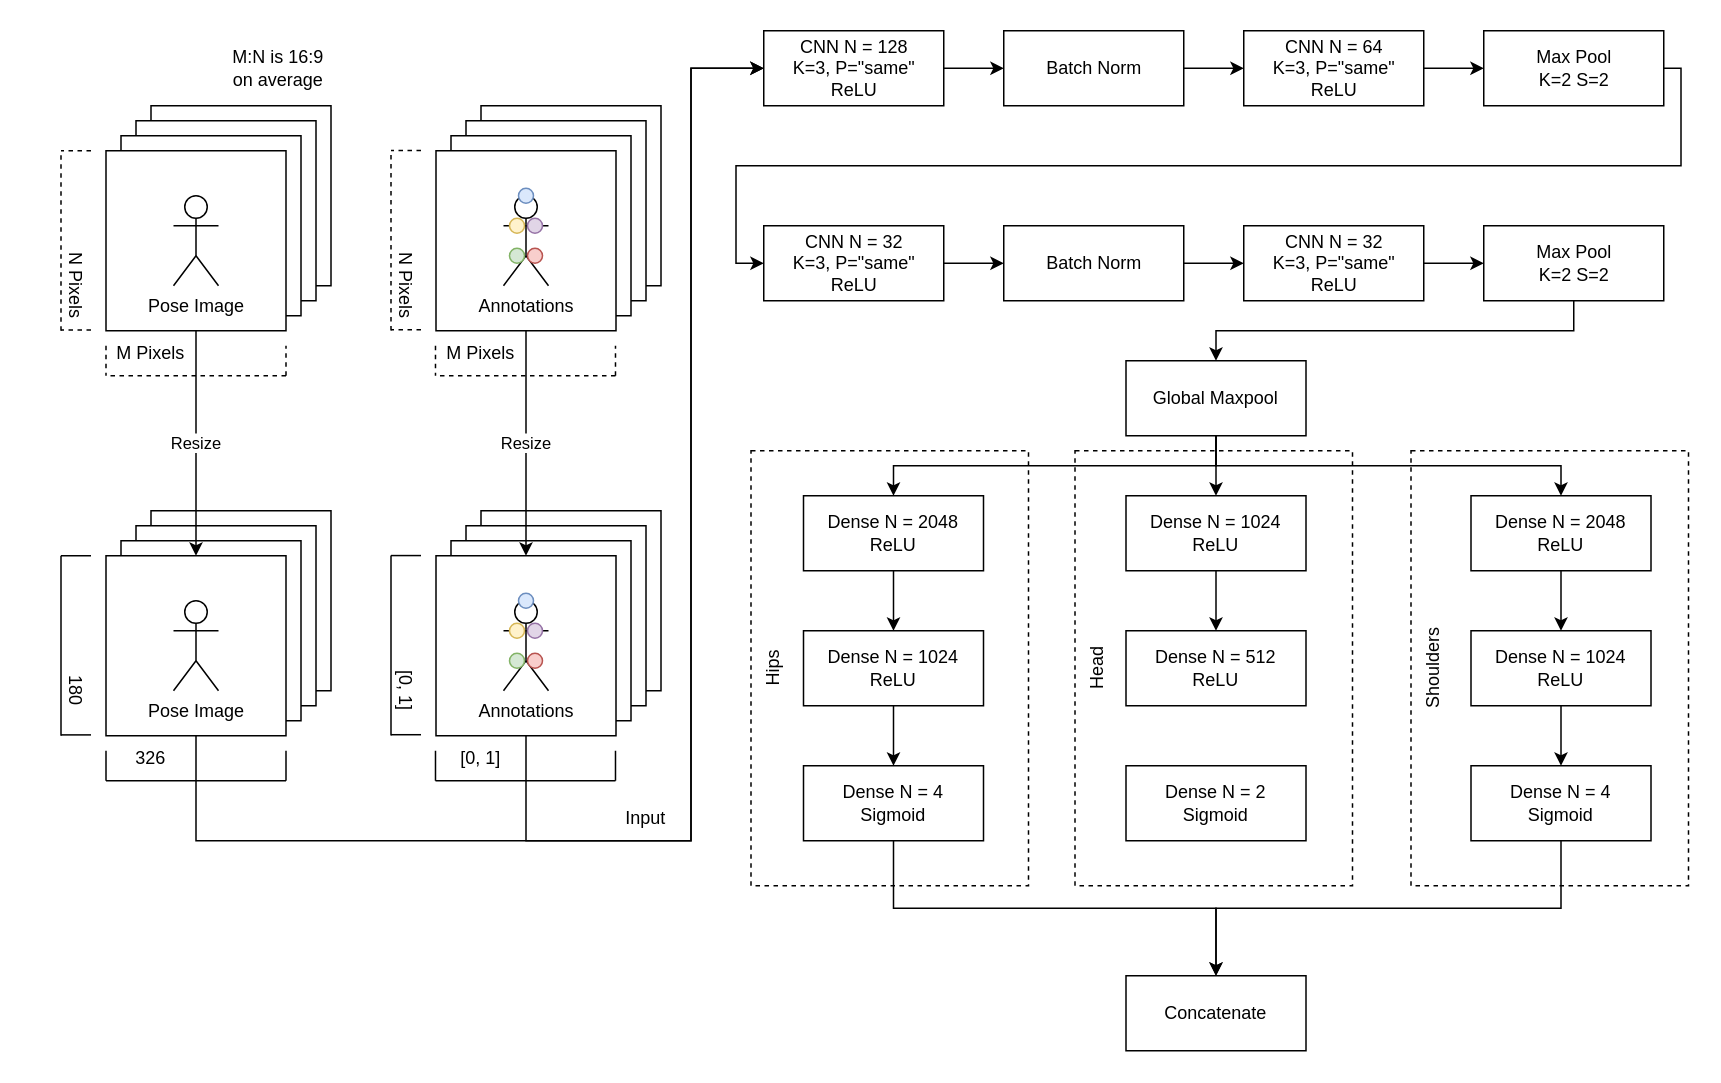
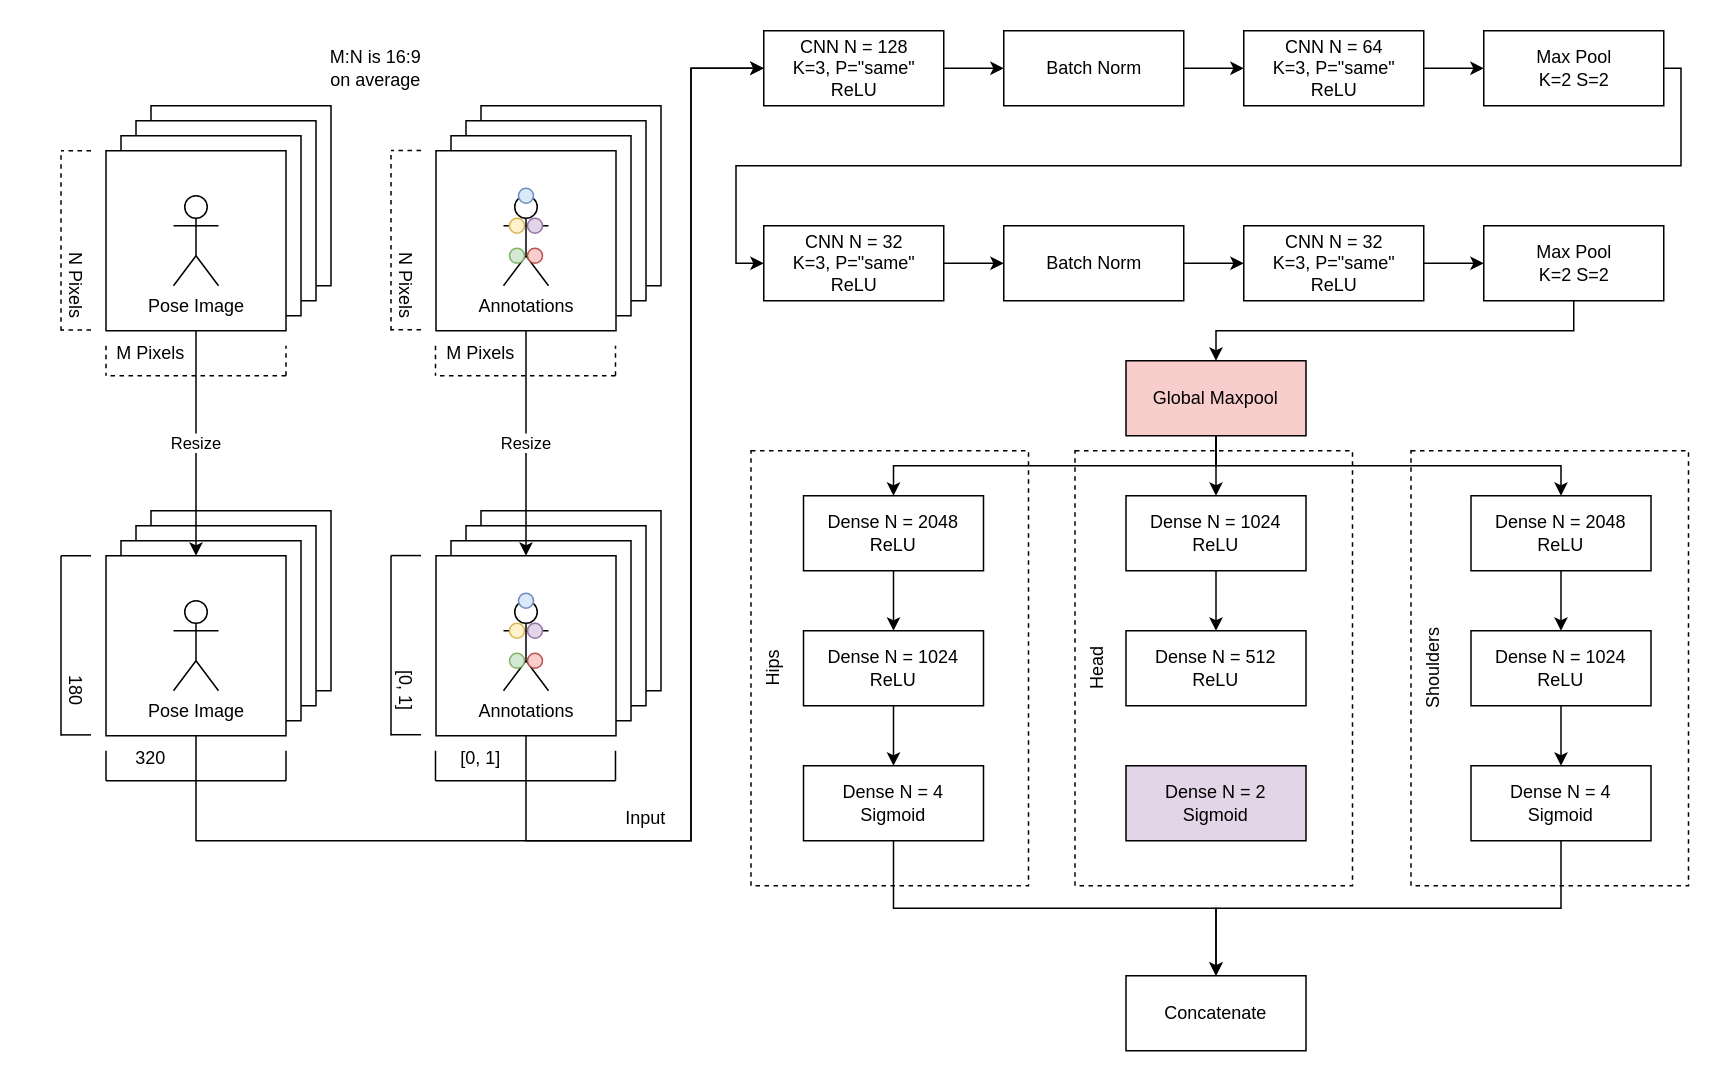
(278, 68) -> (376, 68)
(1216, 398) -> (1216, 398)
(151, 758) -> (151, 758)
(1216, 803) -> (1216, 803)
